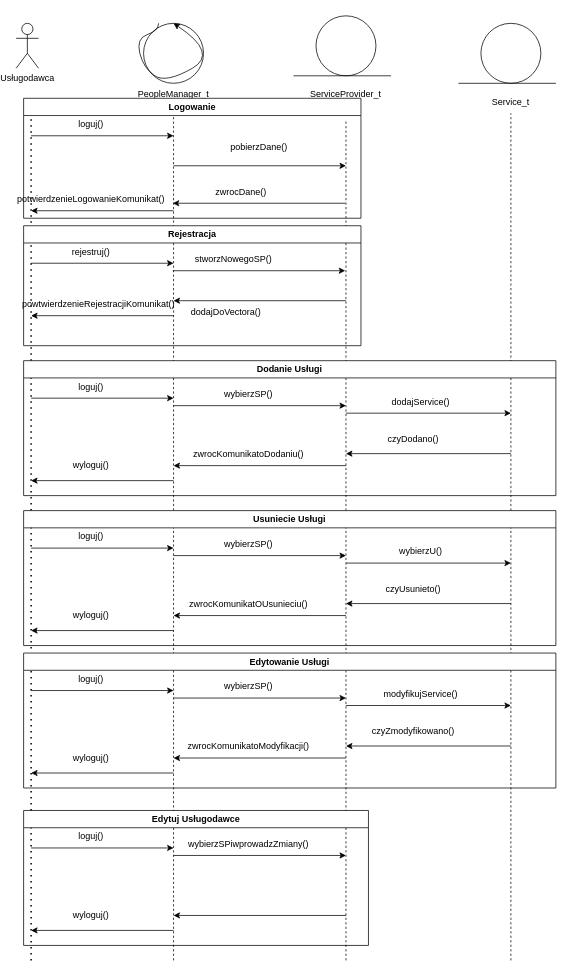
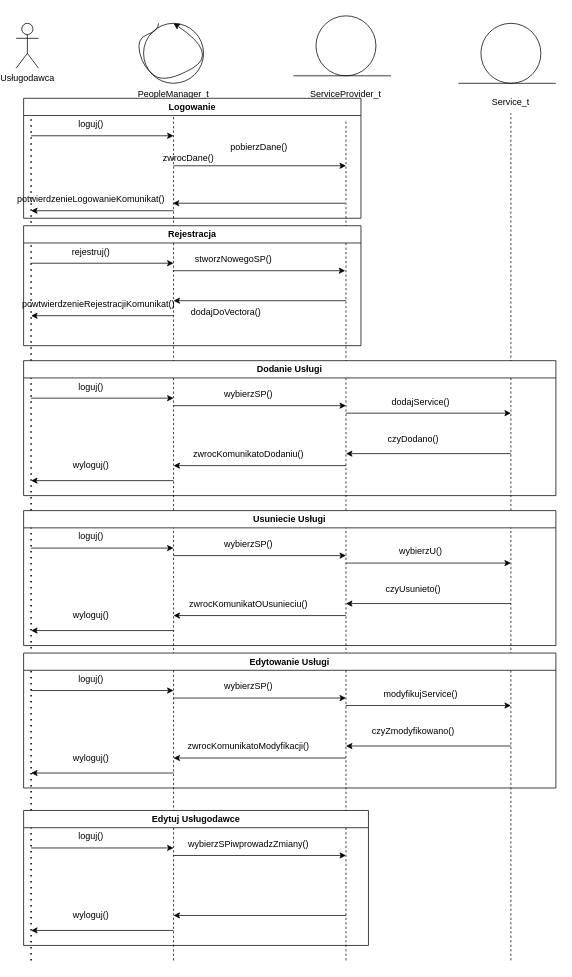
(241, 192) -> (189, 158)
